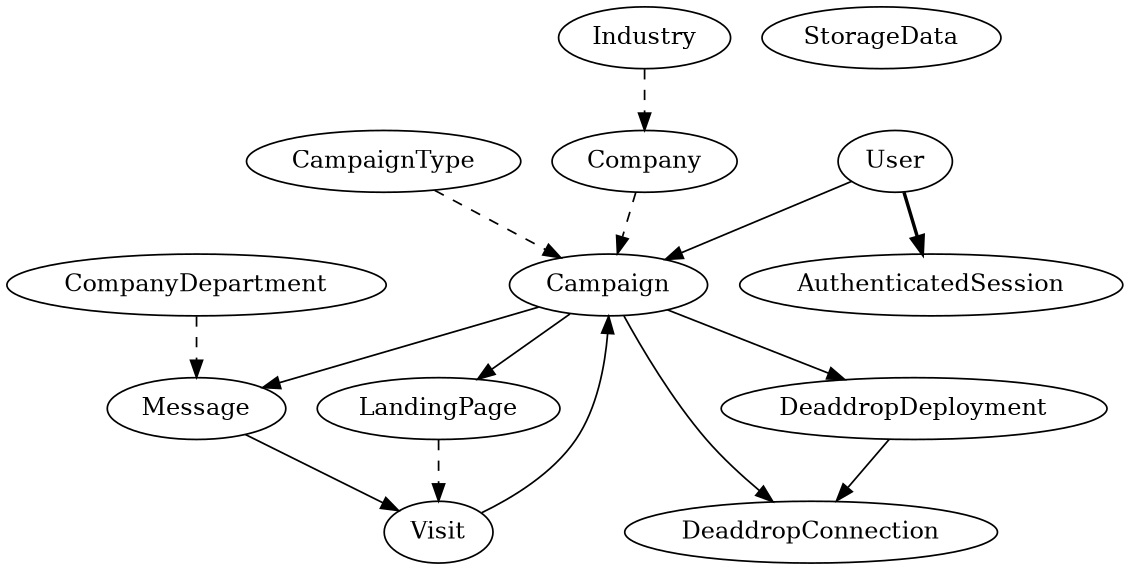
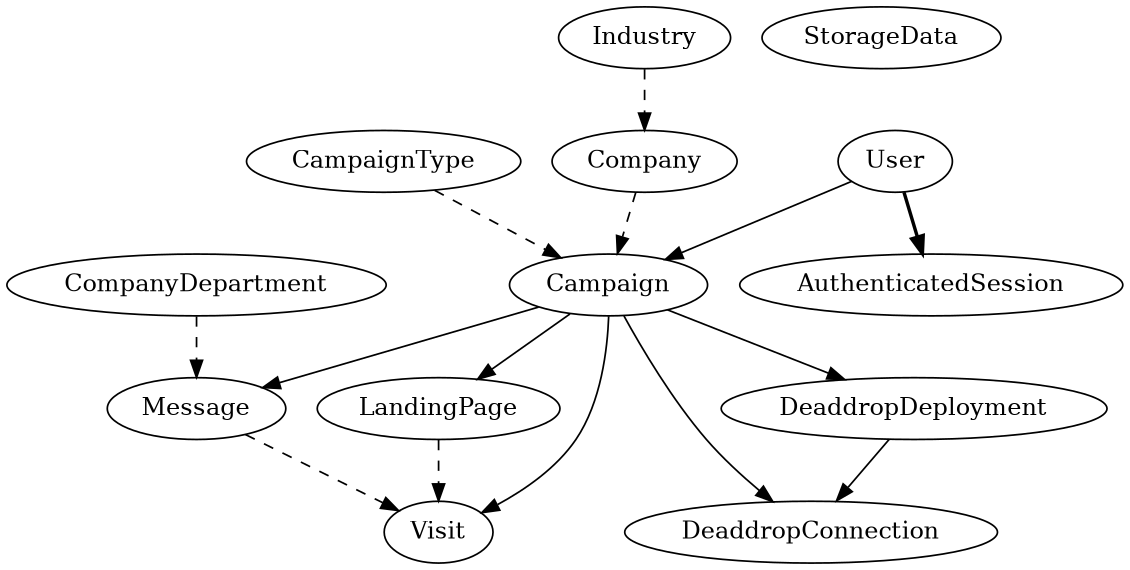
(573, 443) -> (583, 428)
(314, 469) -> (314, 469)
